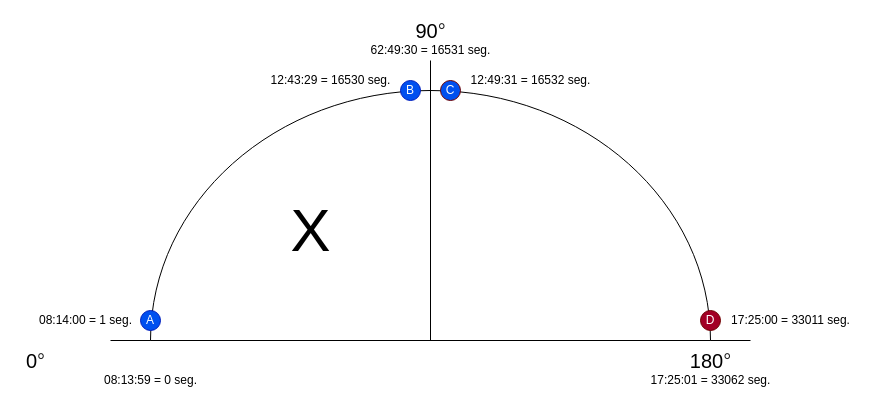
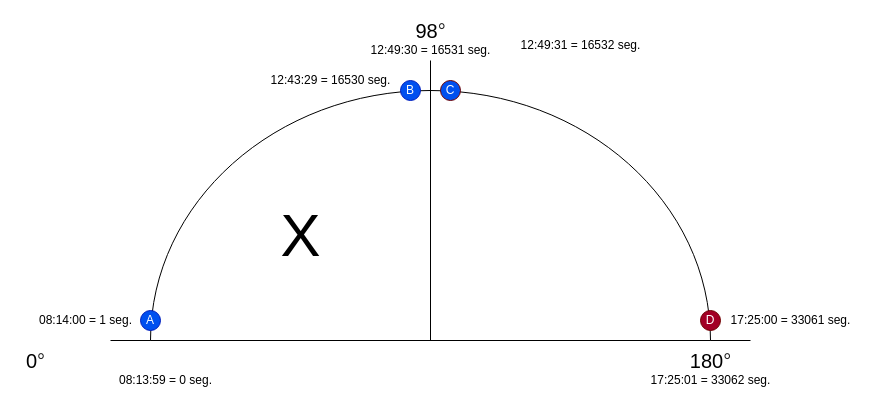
(431, 31) -> (431, 31)
(431, 51) -> (431, 51)
(531, 81) -> (581, 46)
(311, 231) -> (301, 236)
(791, 321) -> (791, 321)
(151, 381) -> (166, 381)
